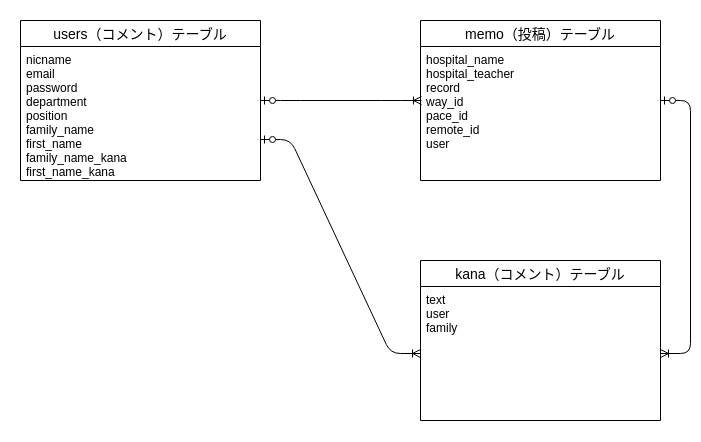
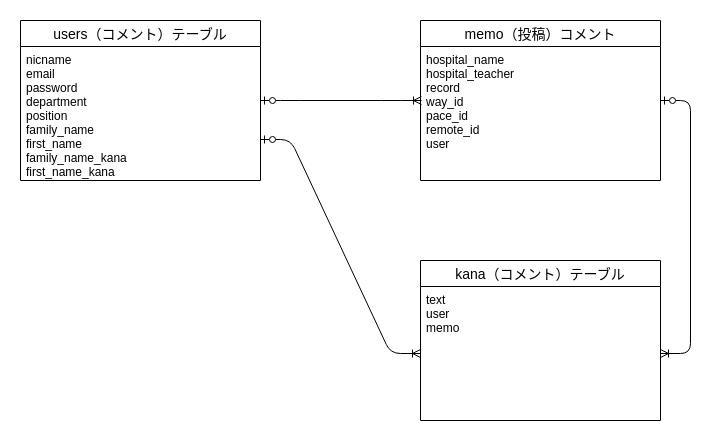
(540, 34) -> (540, 34)
(439, 300) -> (439, 300)
